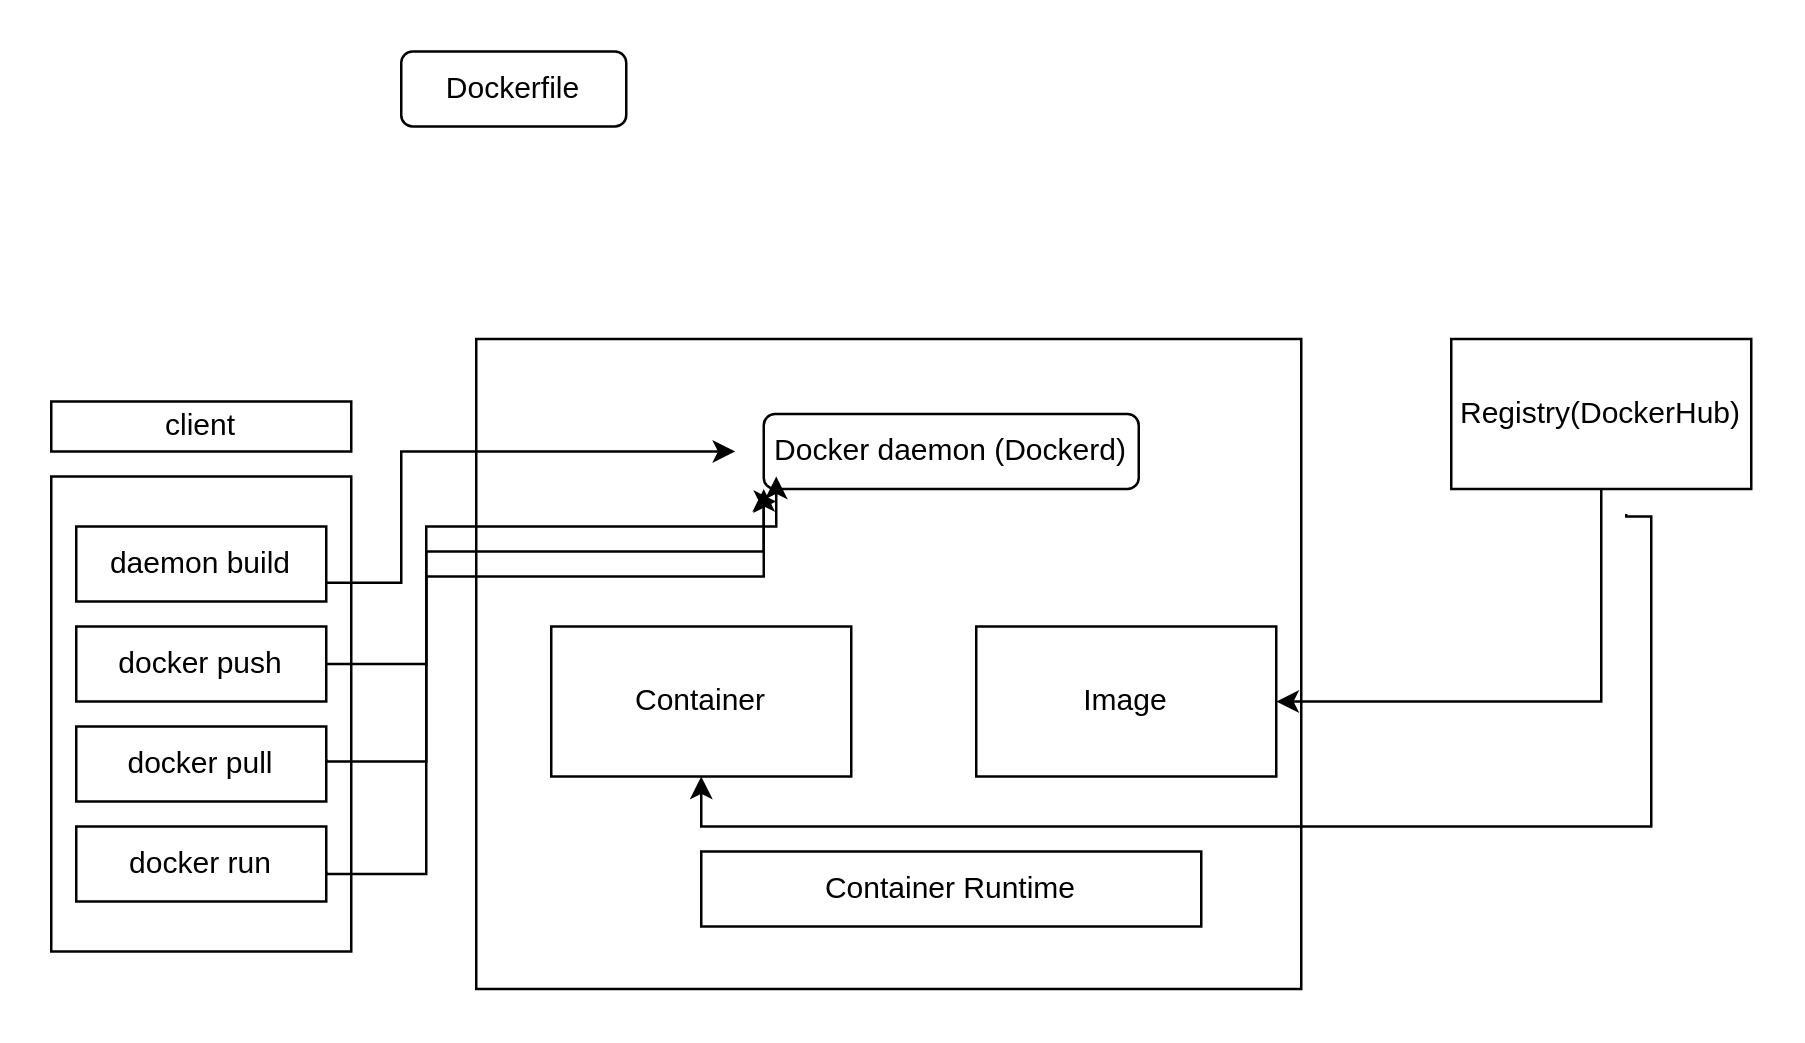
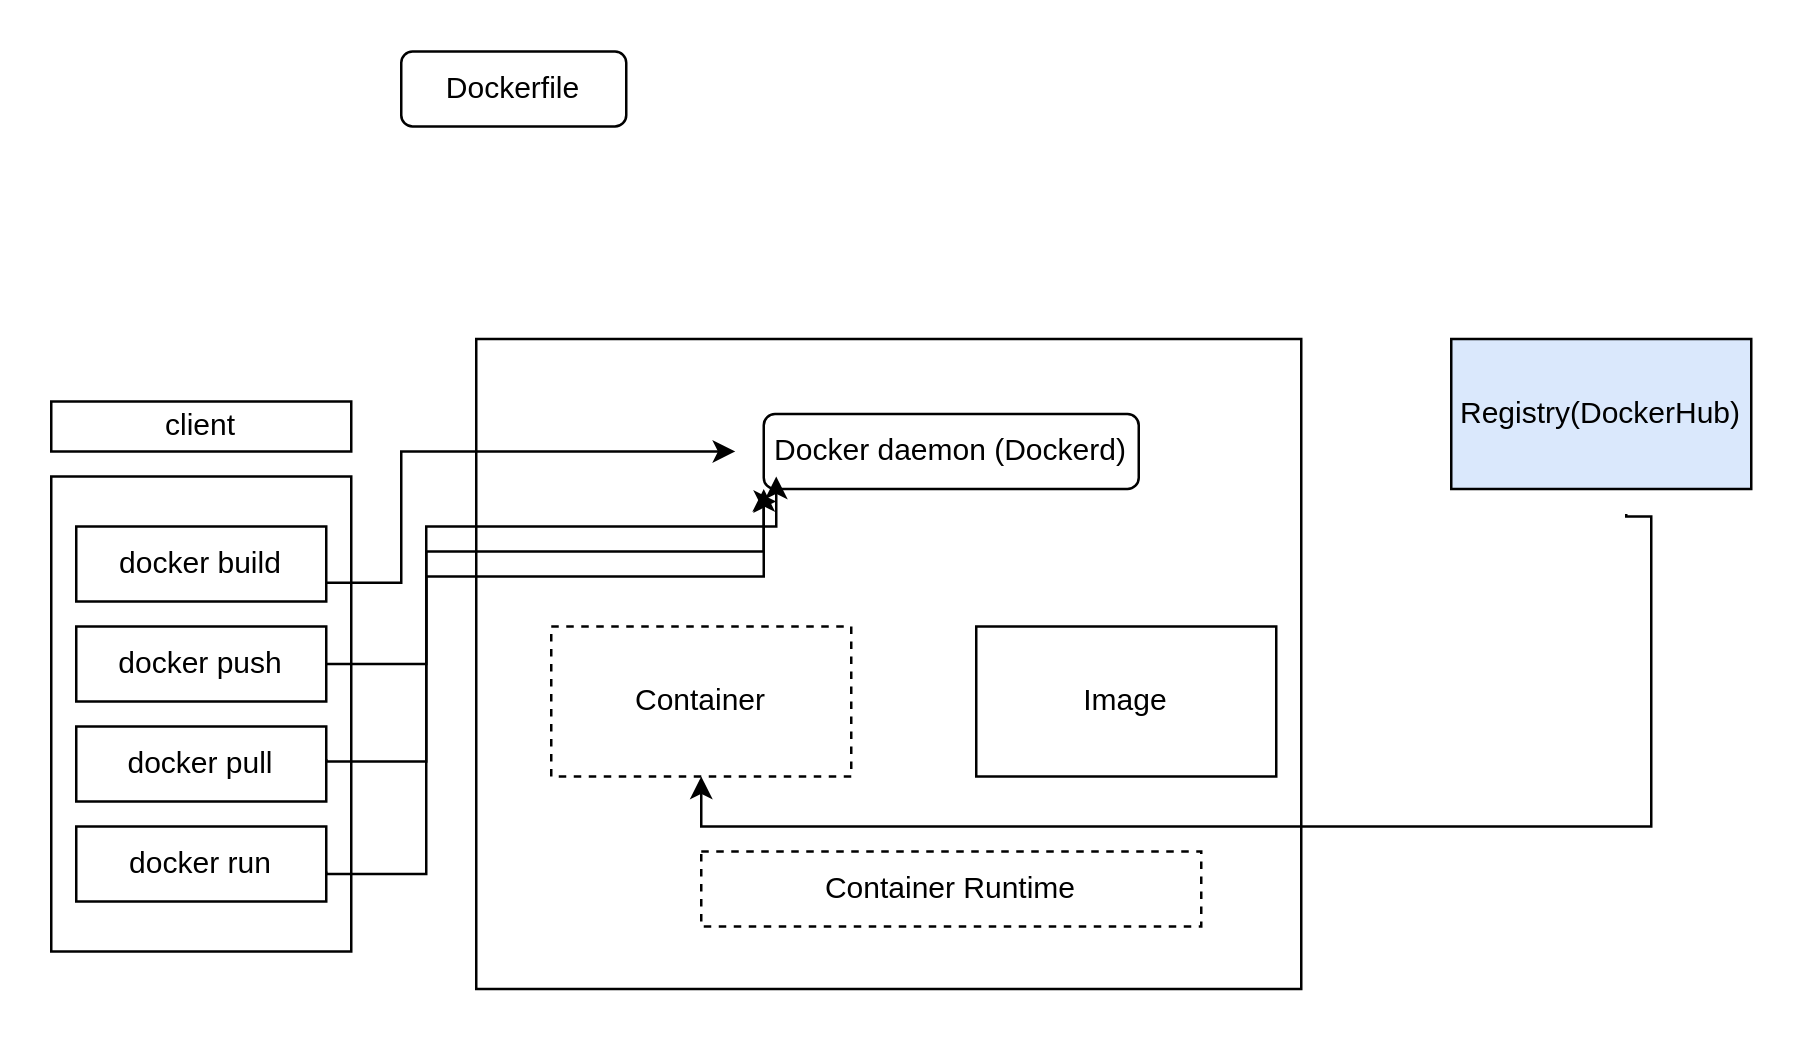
(1601, 414) -> (1601, 414)
(201, 564) -> (201, 564)
(701, 701) -> (701, 701)
(1553, 701) -> none
(951, 889) -> (951, 889)
